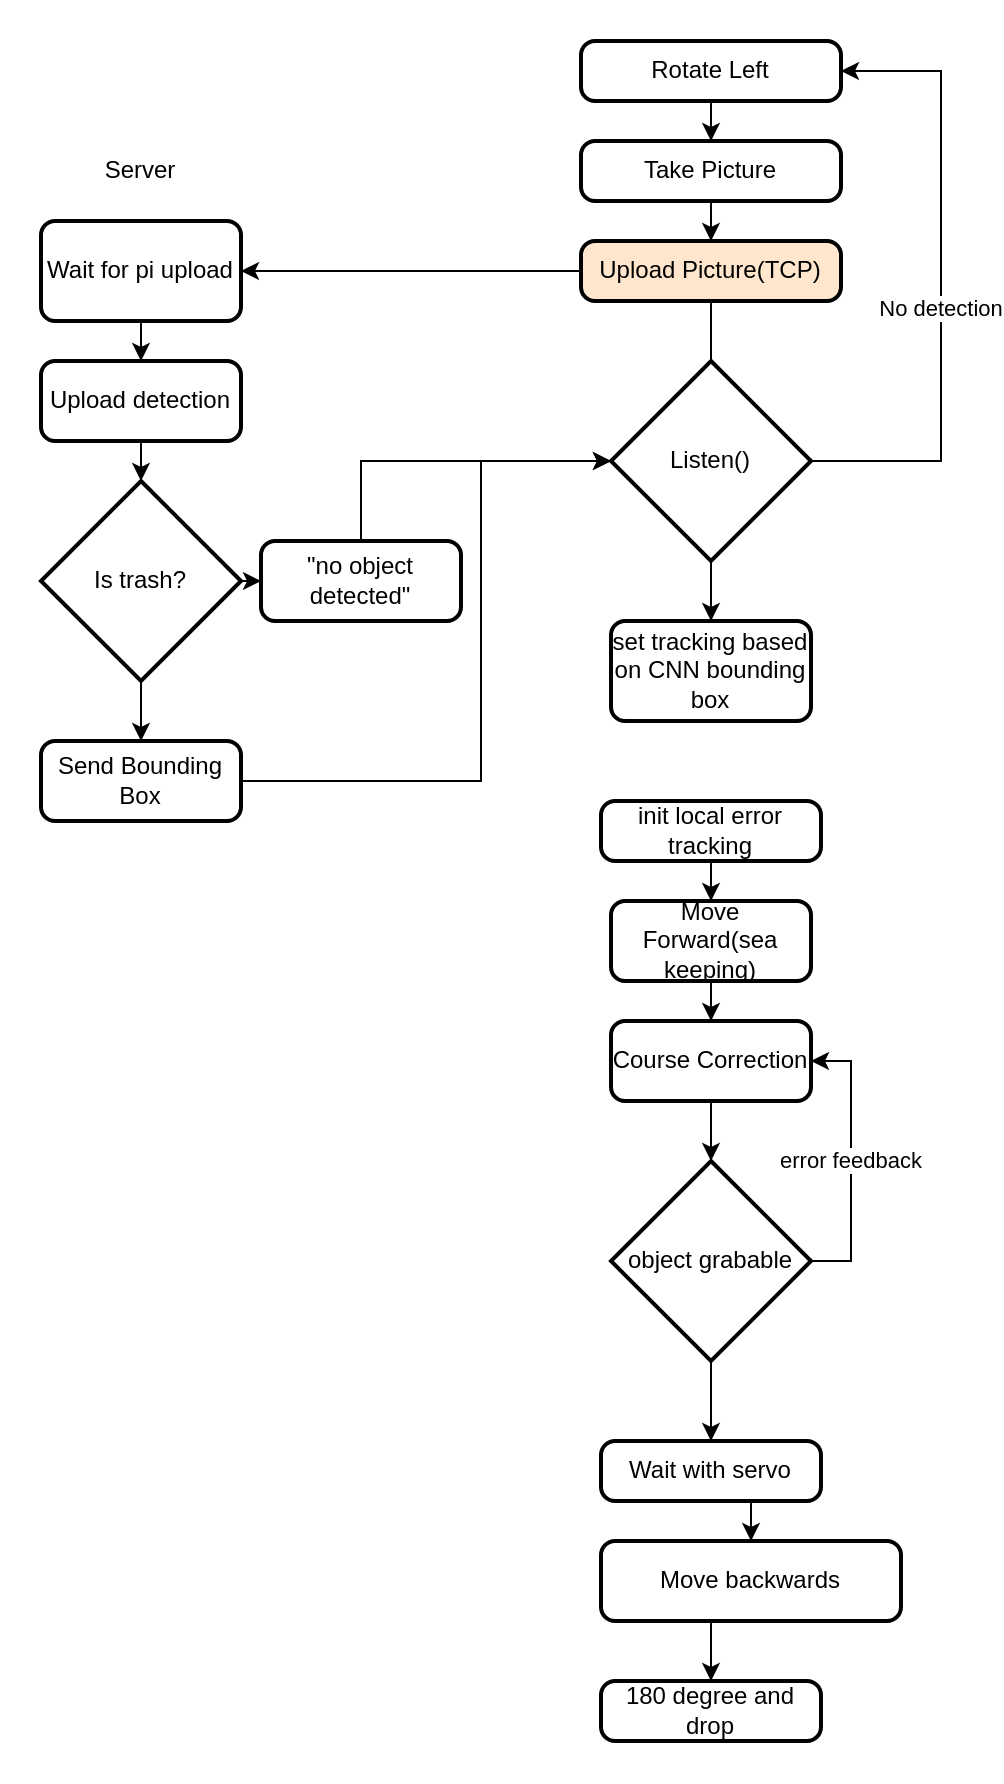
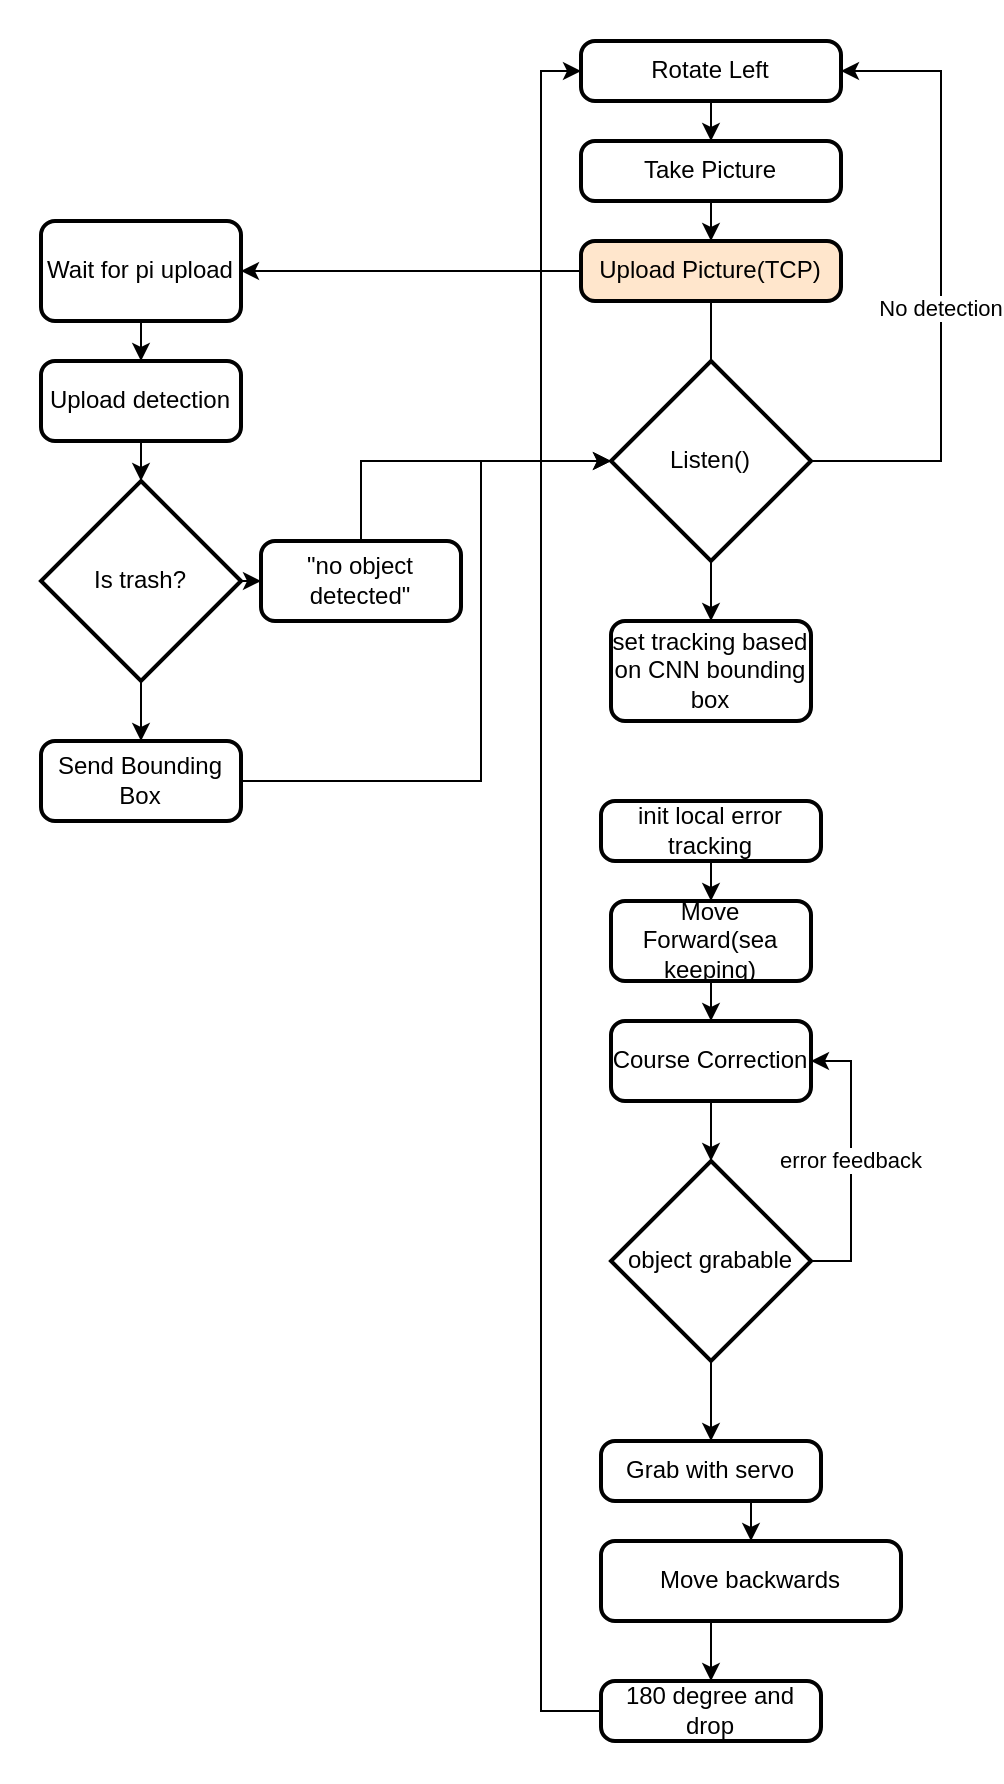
(141, 171) -> none
none -> (541, 907)
(711, 1471) -> (711, 1471)
